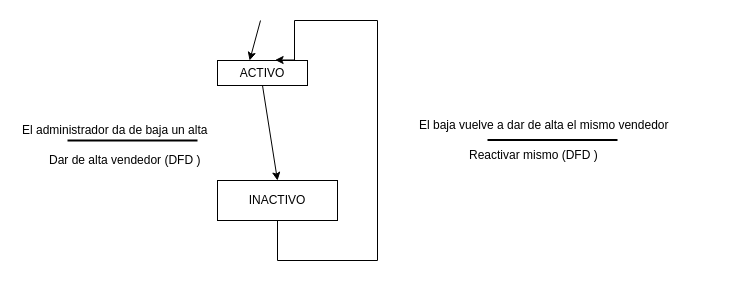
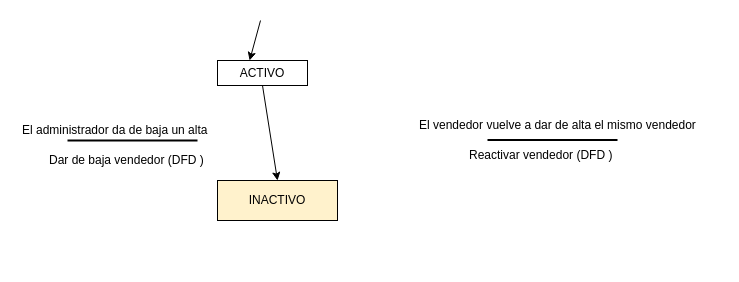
(552, 126) -> (566, 126)
(378, 149) -> none
(536, 156) -> (547, 156)
(131, 161) -> (132, 161)
(278, 201) -> (278, 201)
